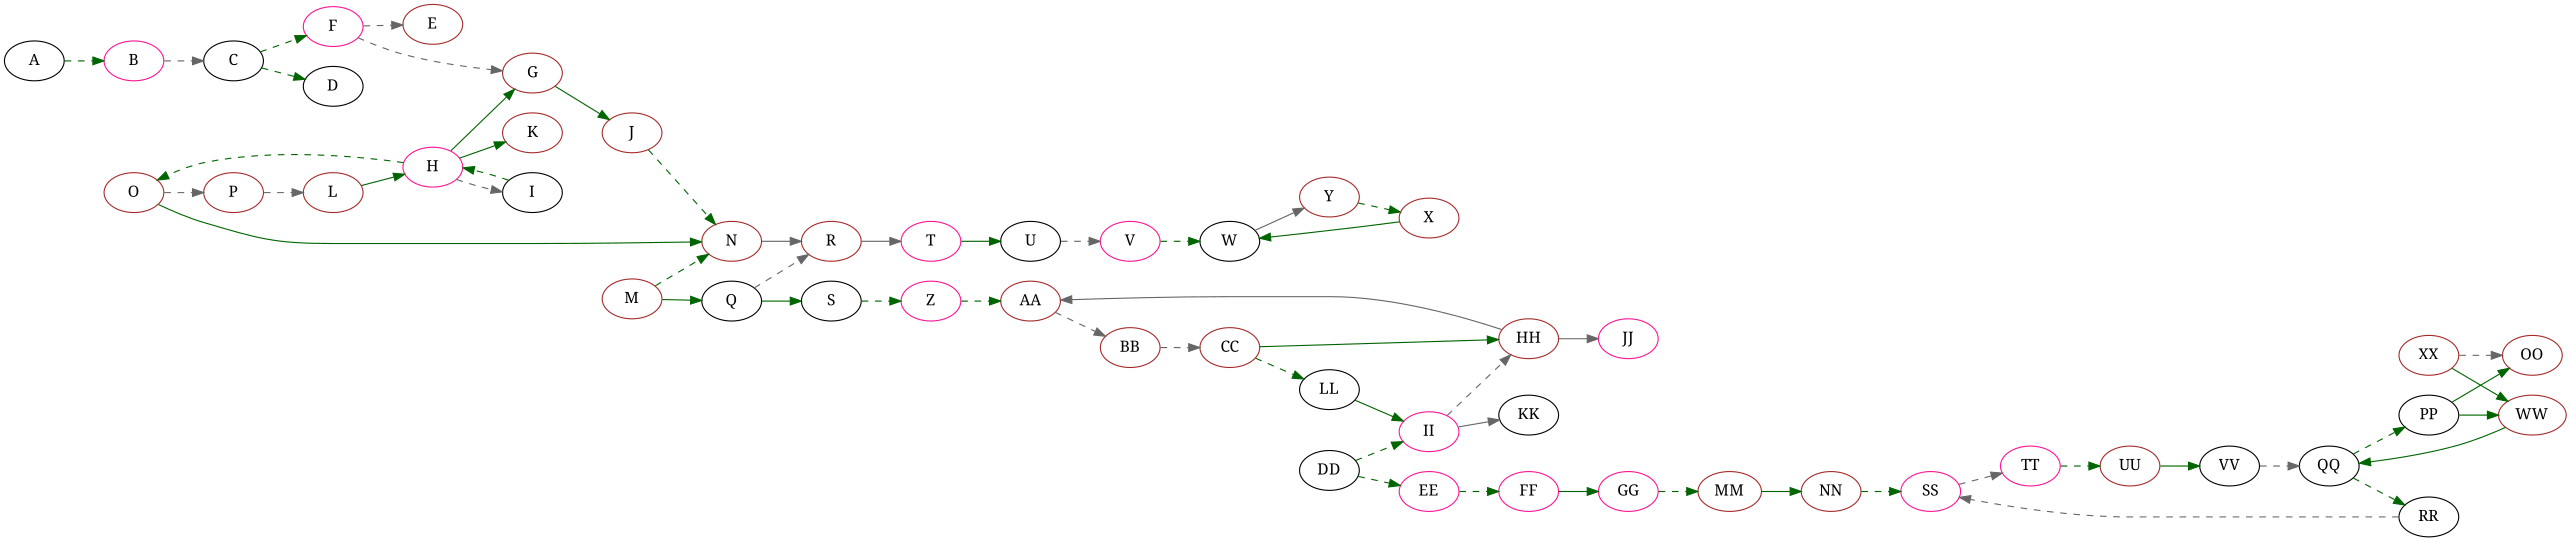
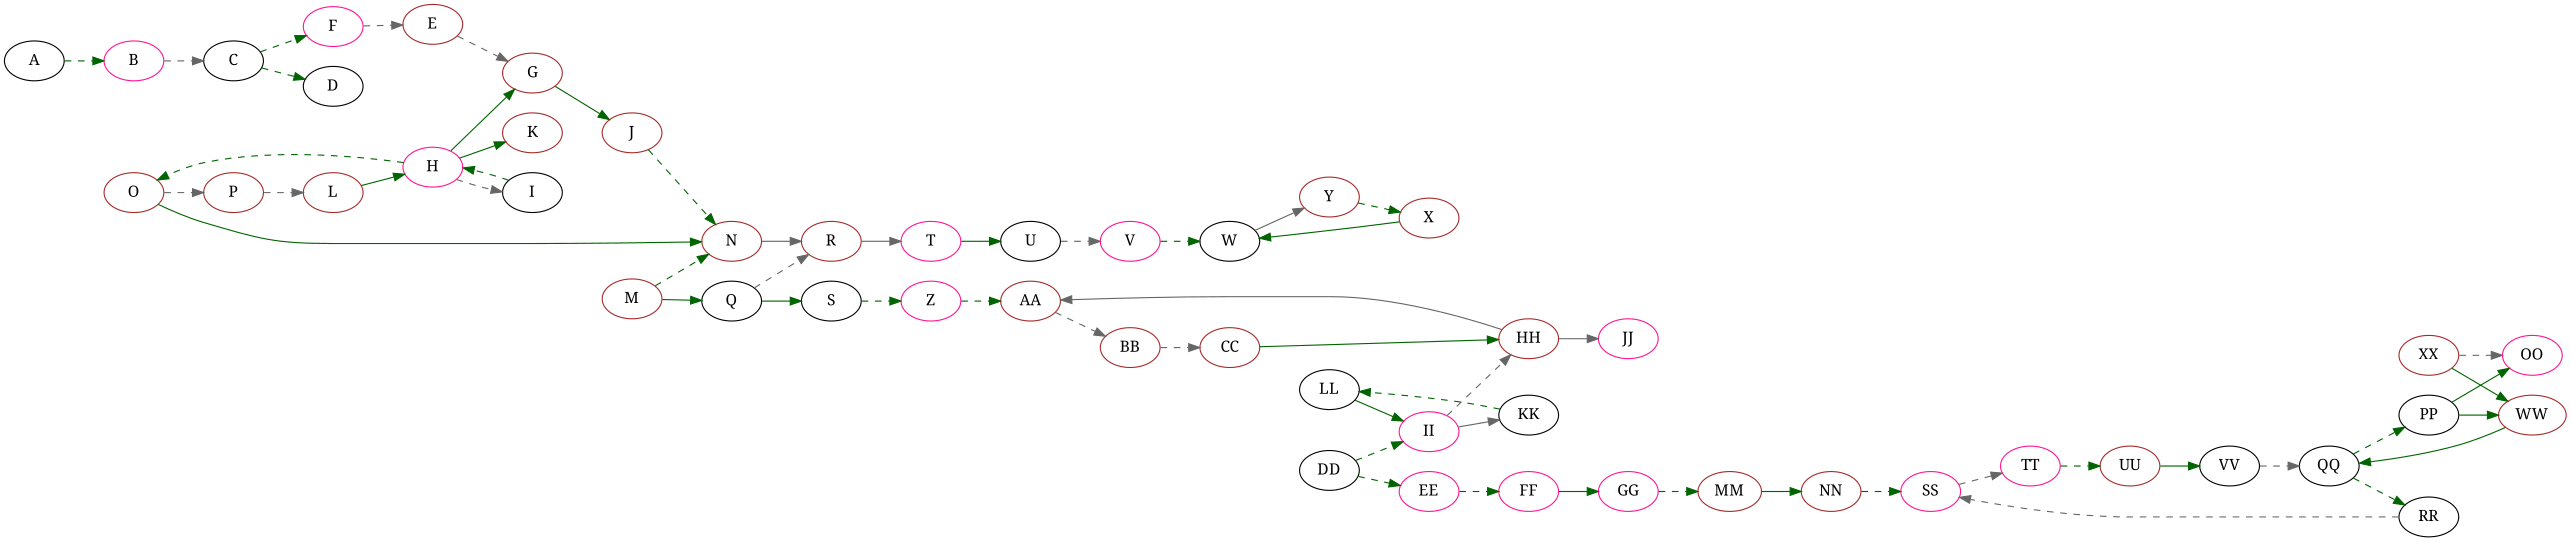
(423, 59) -> (478, 46)
(2532, 355) -> (2532, 355)
(1275, 366) -> (1435, 399)
